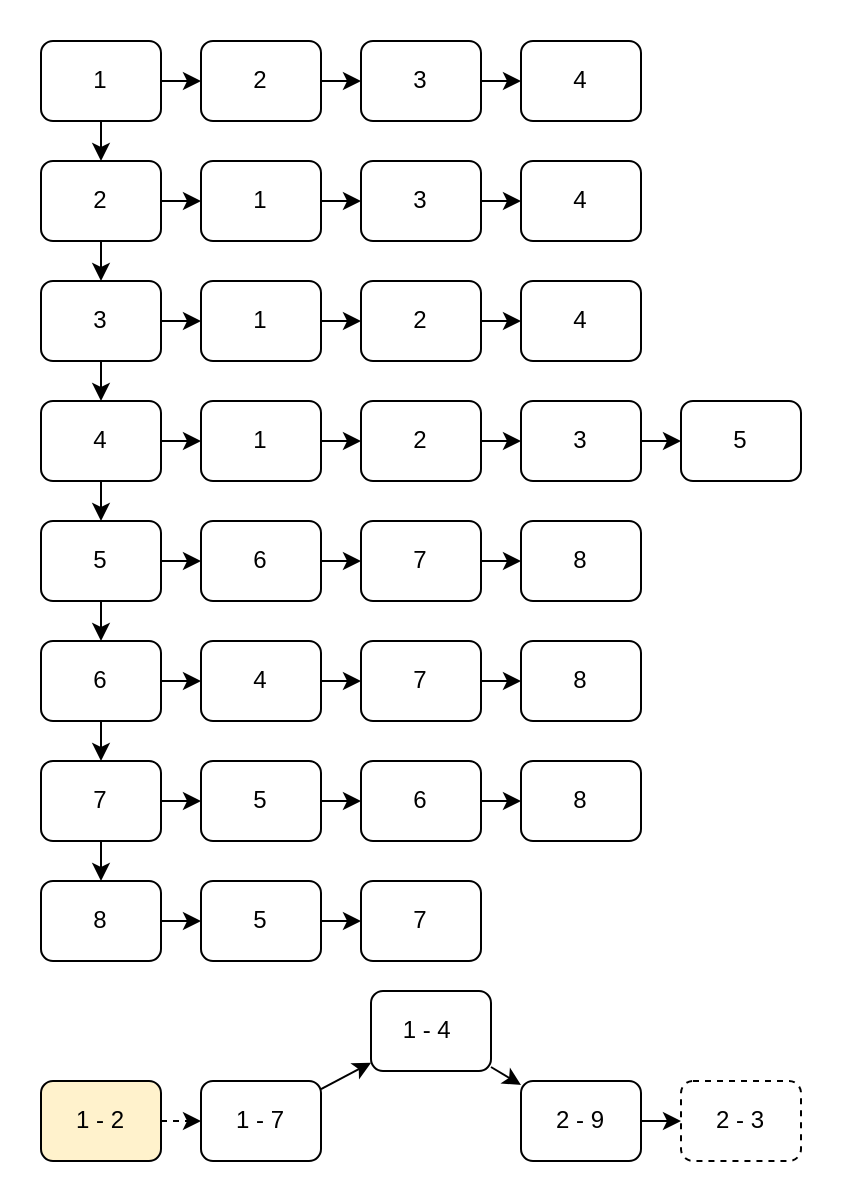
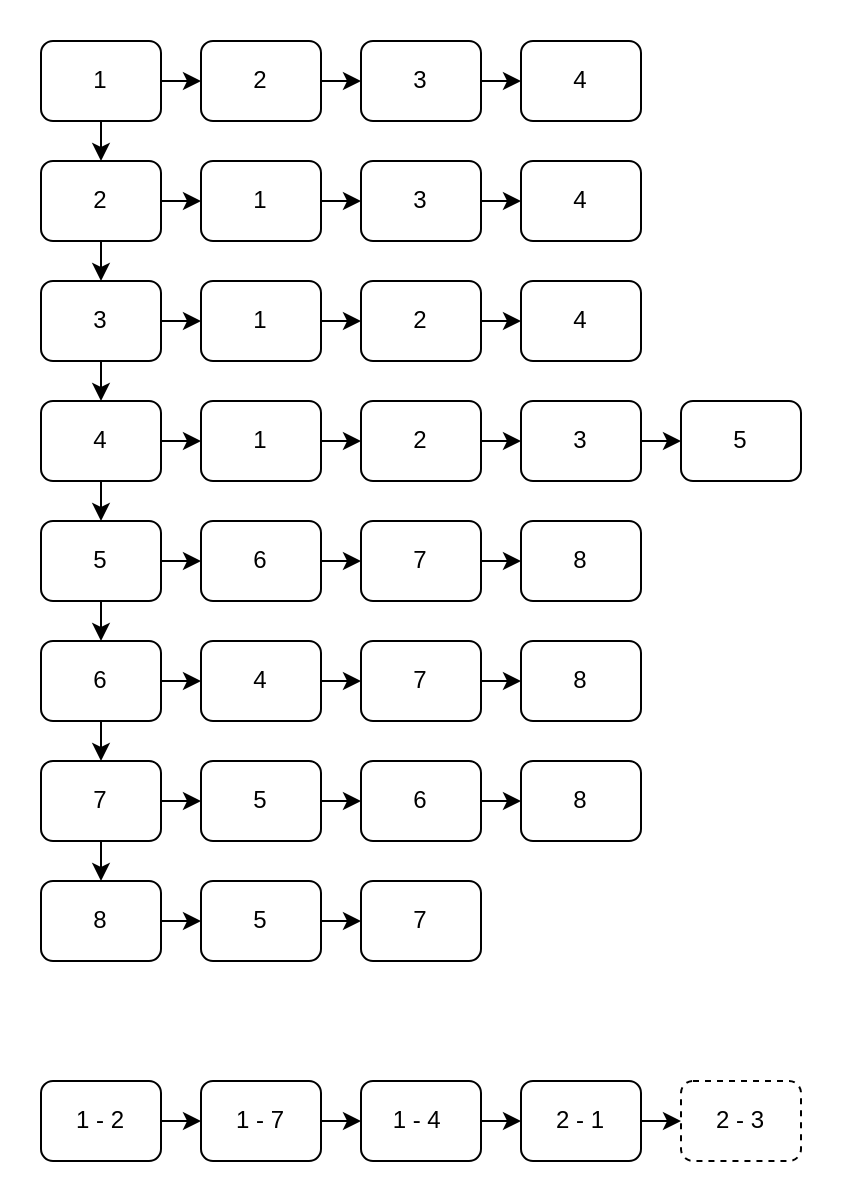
(431, 1031) -> (421, 1121)
(101, 1121) -> (101, 1121)
(174, 1121) -> (174, 1121)
(581, 1121) -> (581, 1121)
